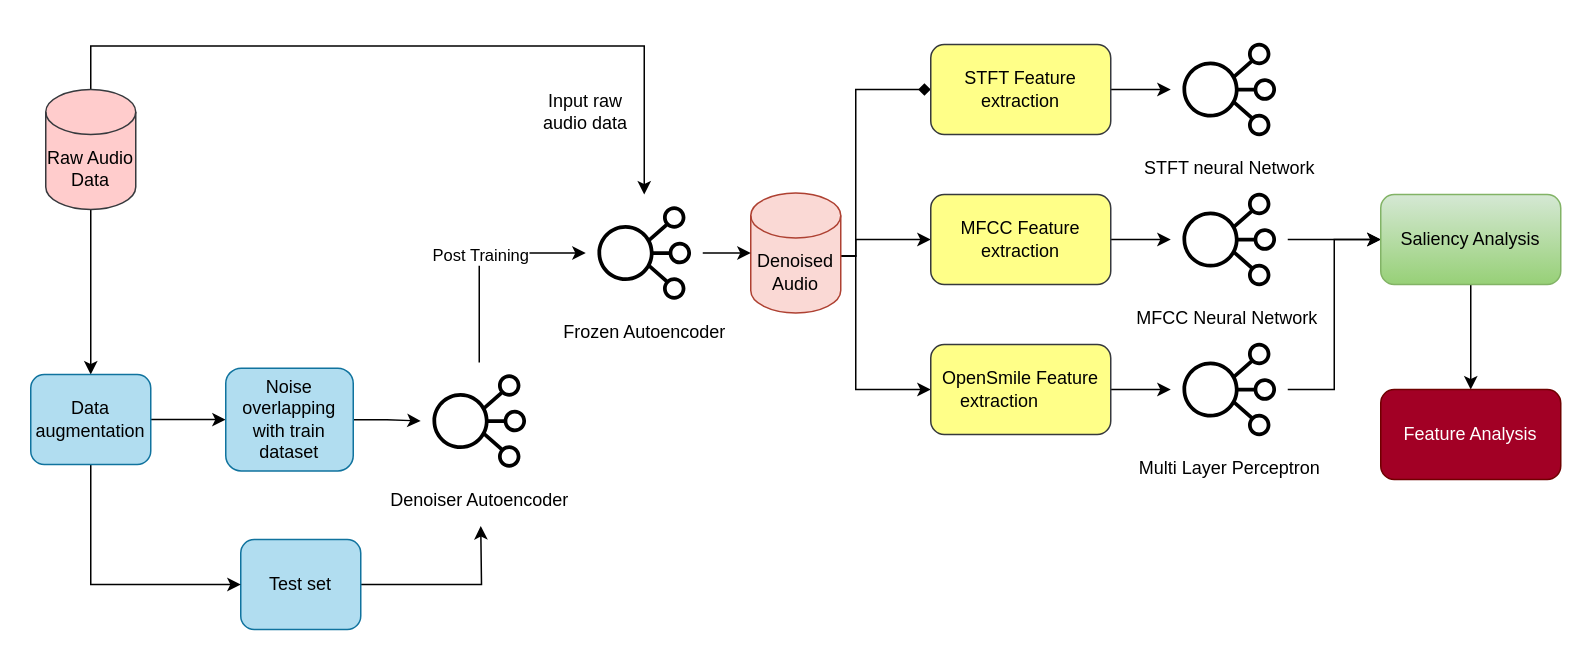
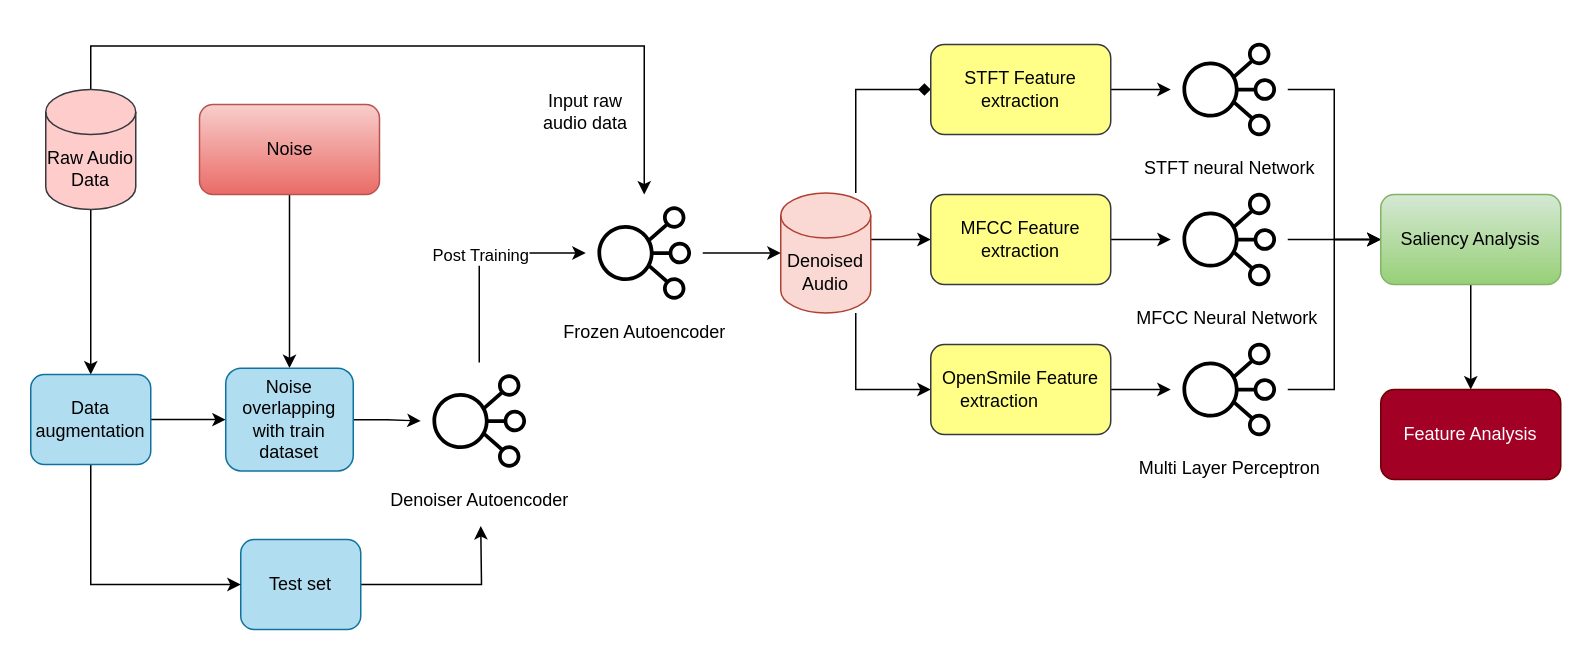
none -> (1334, 141)
none -> (290, 149)
(796, 253) -> (826, 253)
none -> (290, 276)
